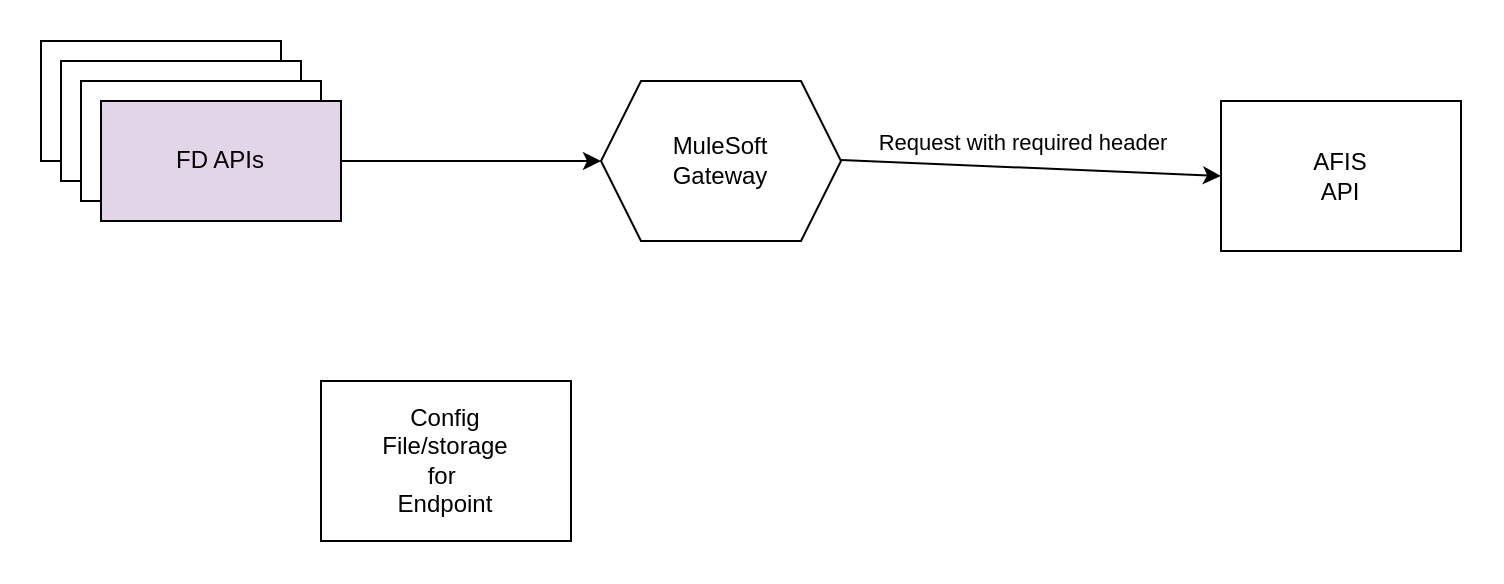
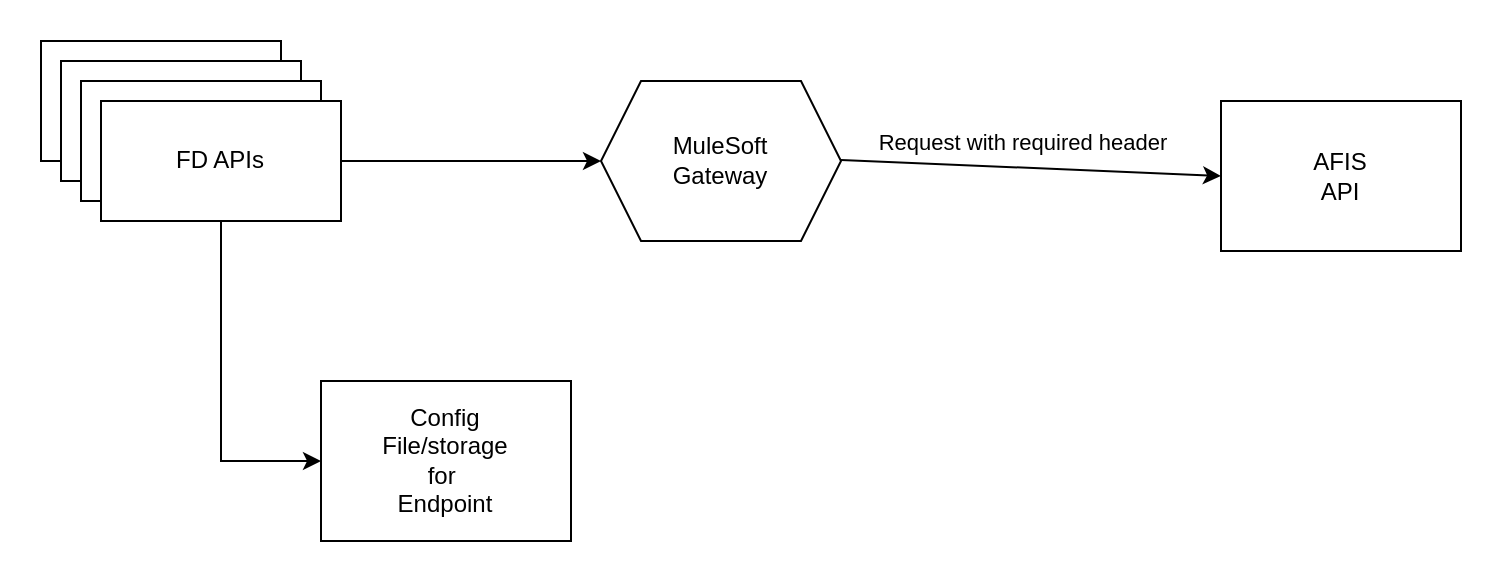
(221, 161) -> (221, 161)
none -> (221, 384)
